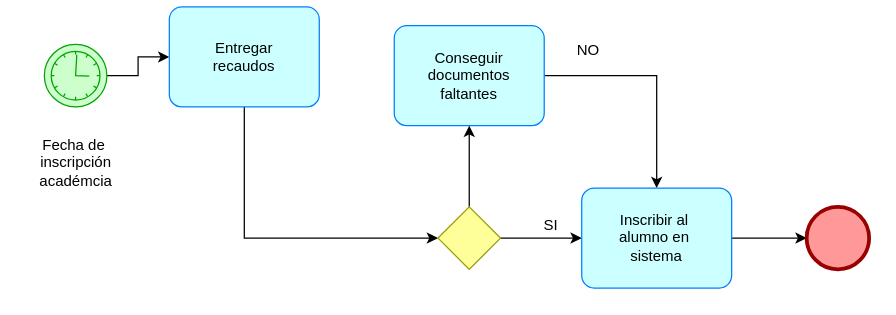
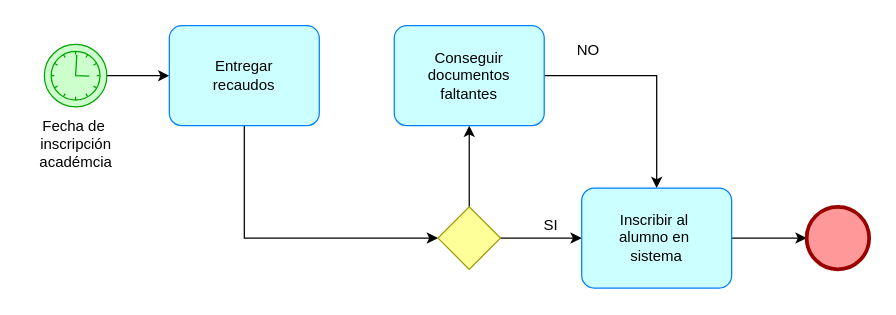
(244, 57) -> (244, 76)
(76, 163) -> (76, 144)
